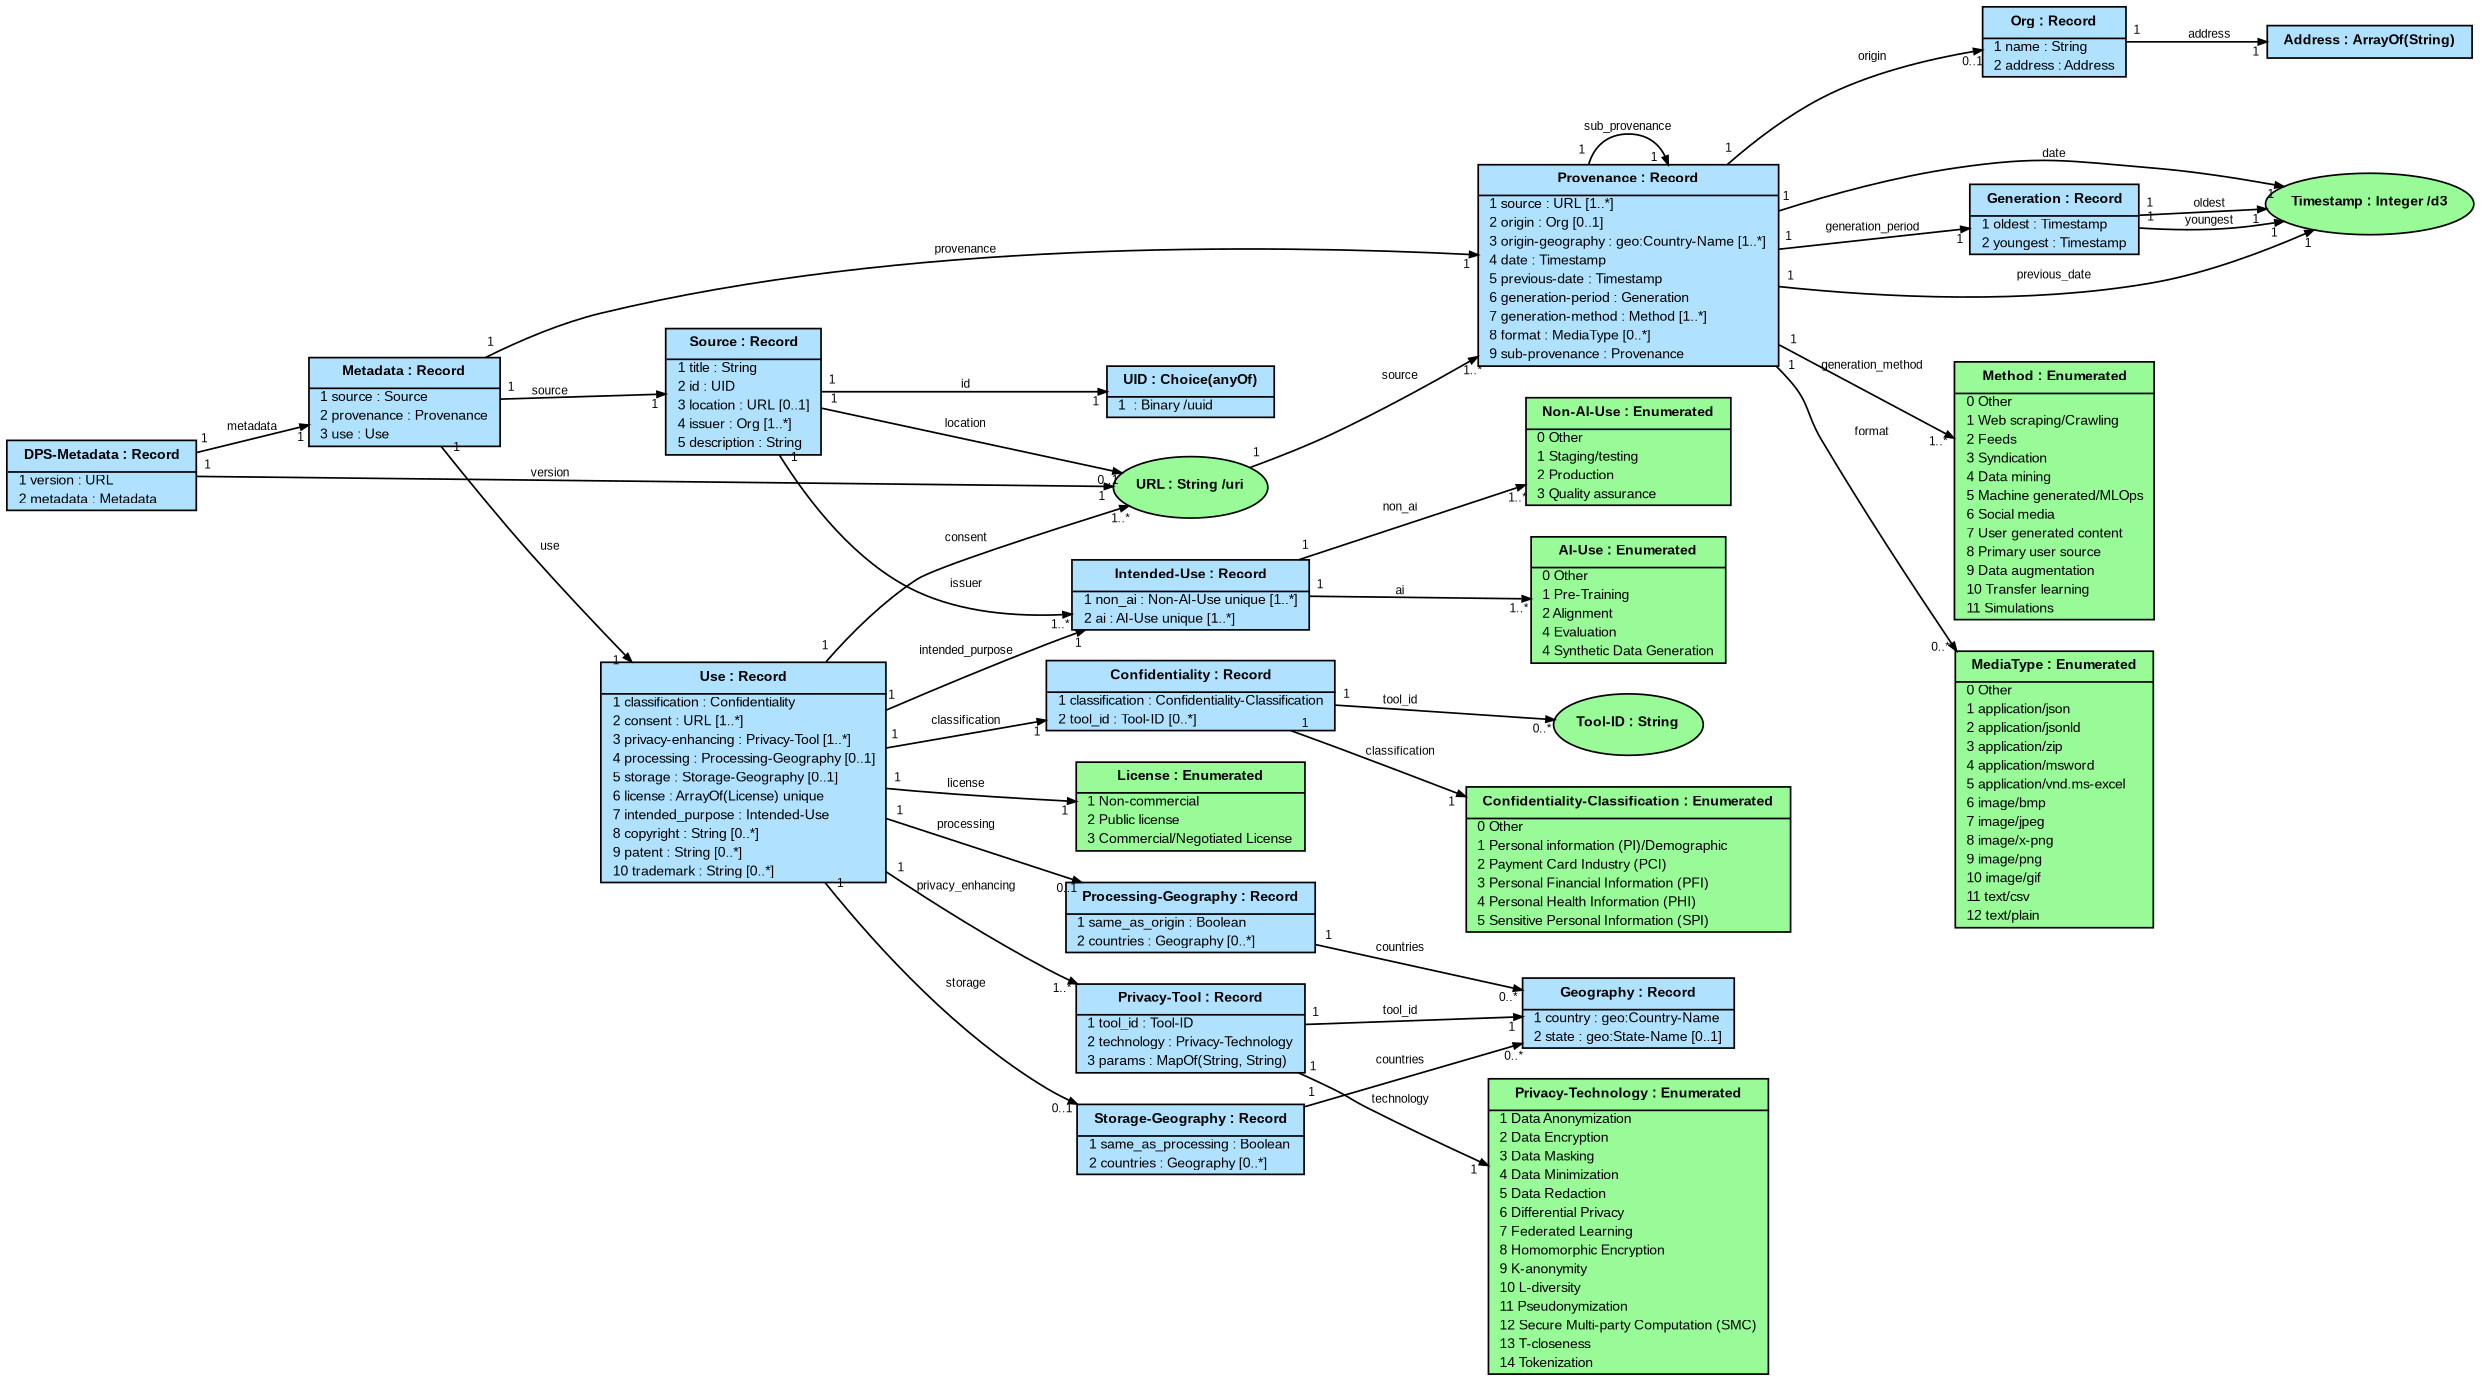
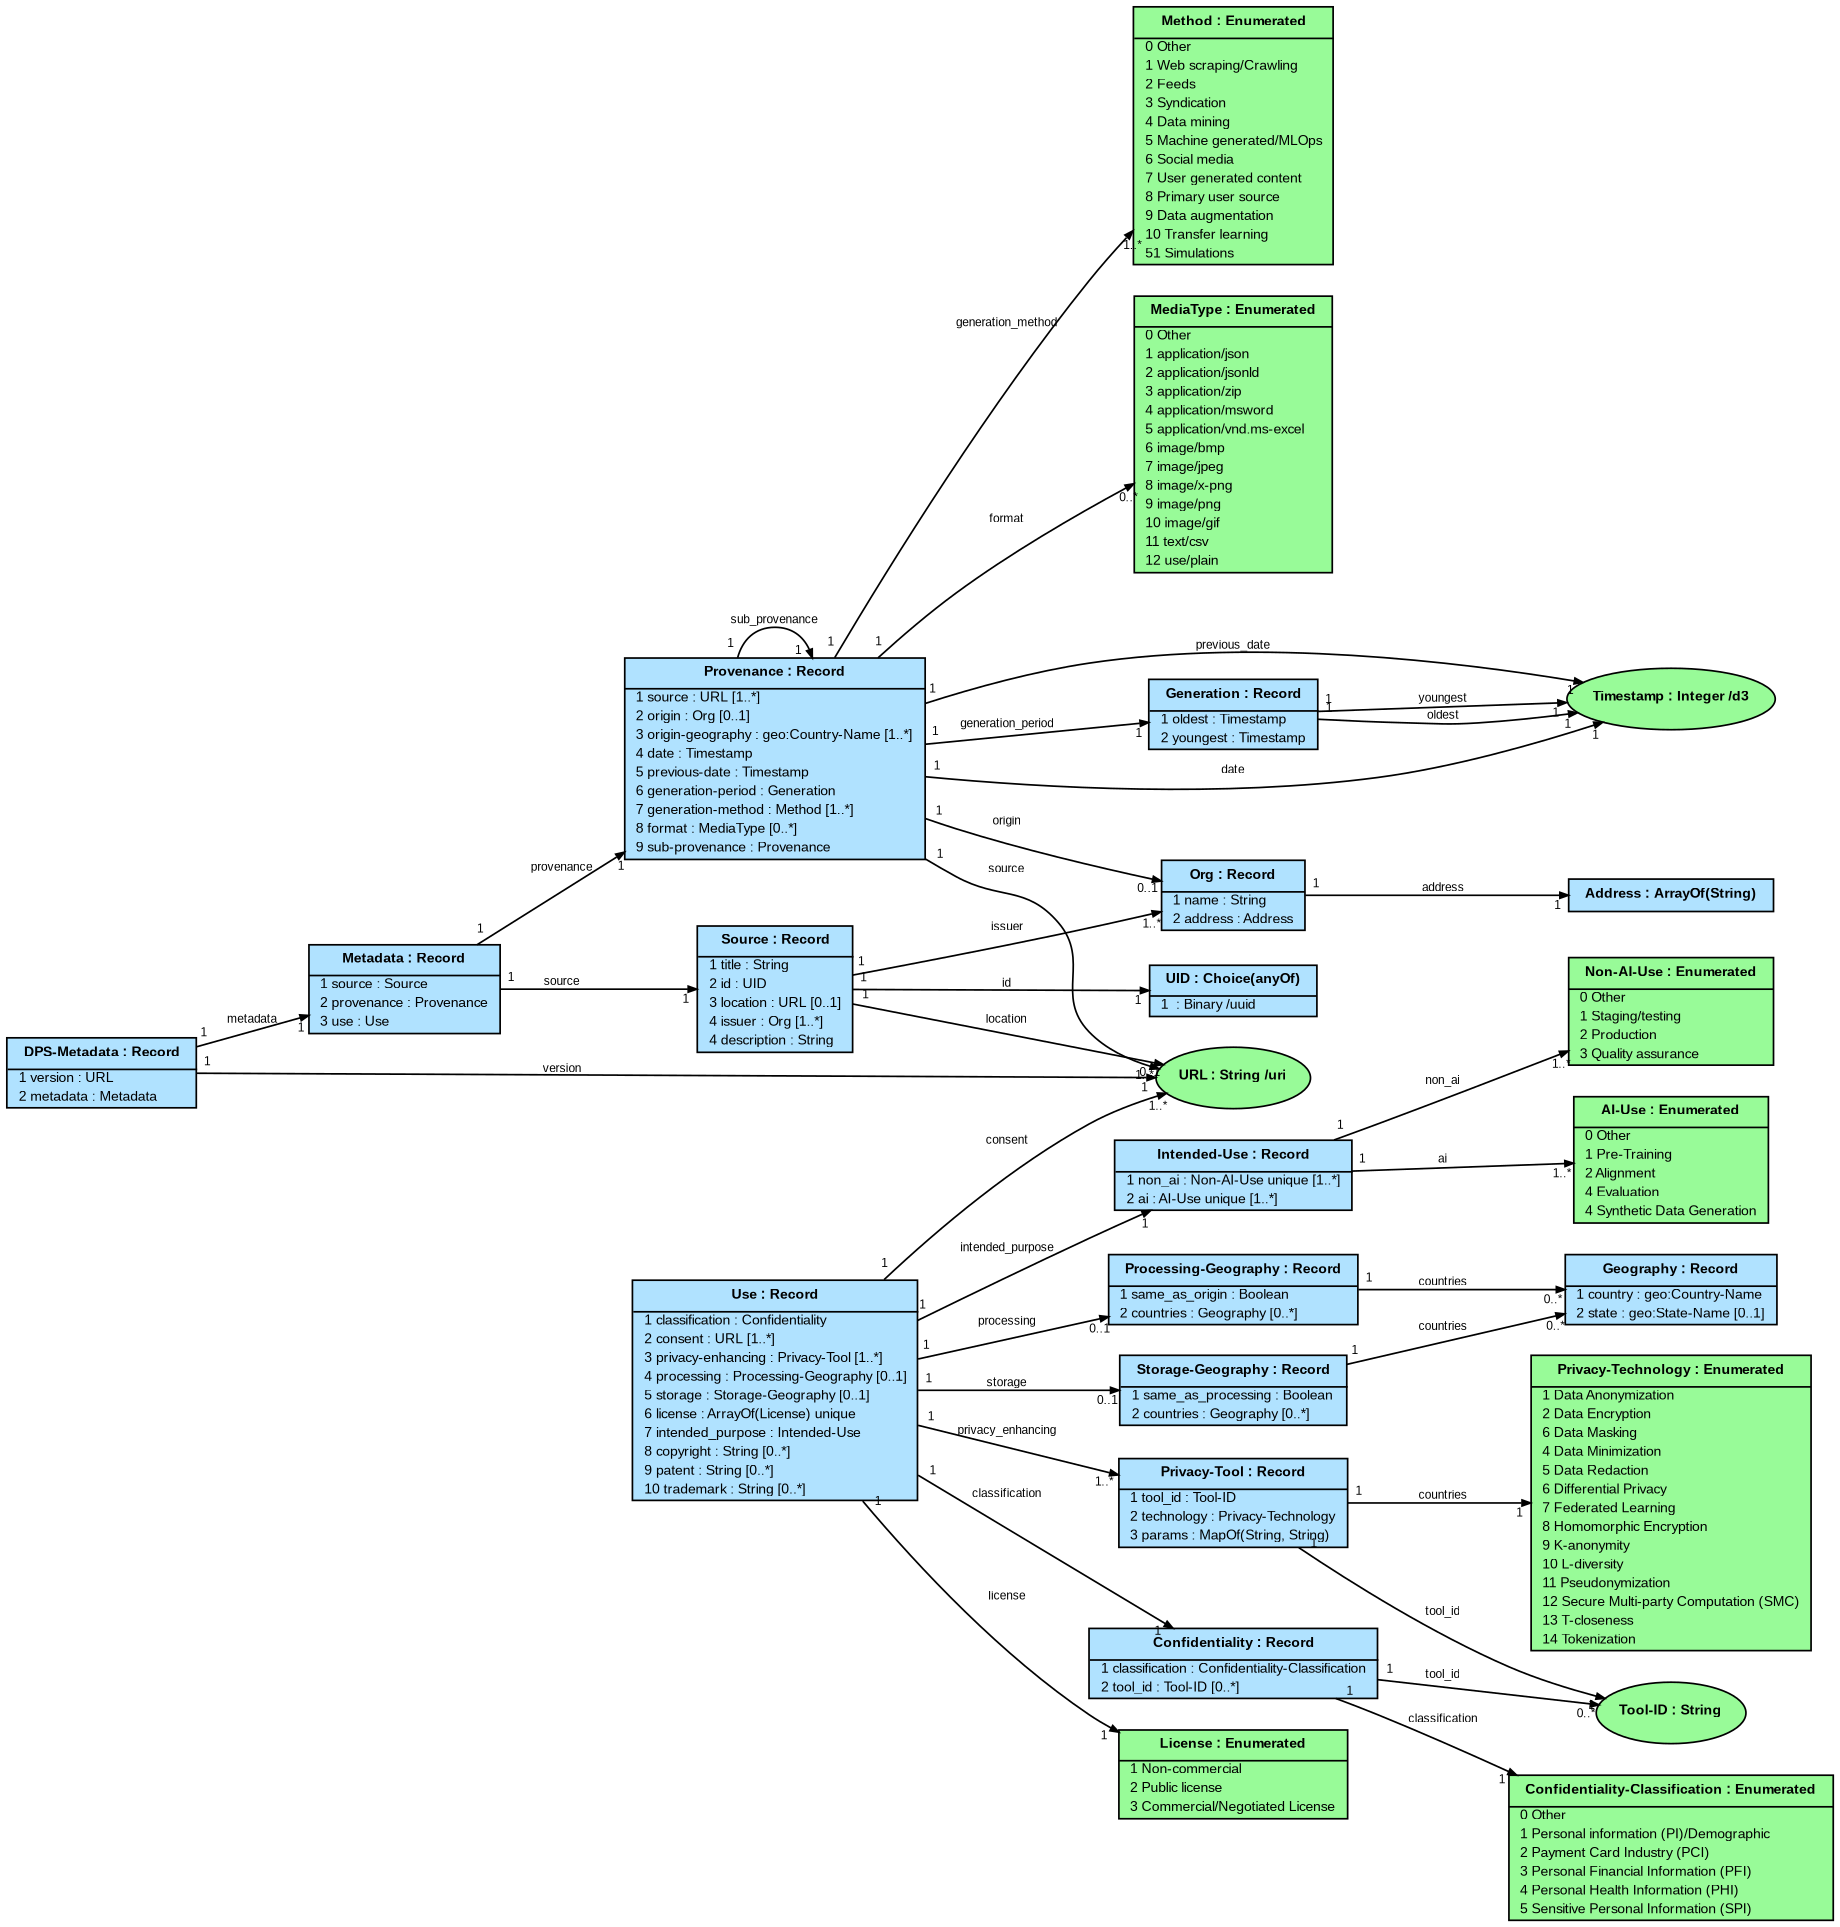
(1362, 419) -> (1071, 947)
(740, 443) -> (772, 1040)
(530, 553) -> none
(896, 580) -> (1003, 946)
(2011, 609) -> (1190, 253)
(2003, 916) -> (1182, 561)
(1410, 1021) -> (1442, 1634)
(1401, 1100) -> (1443, 1496)
(1547, 1156) -> (1590, 1433)
